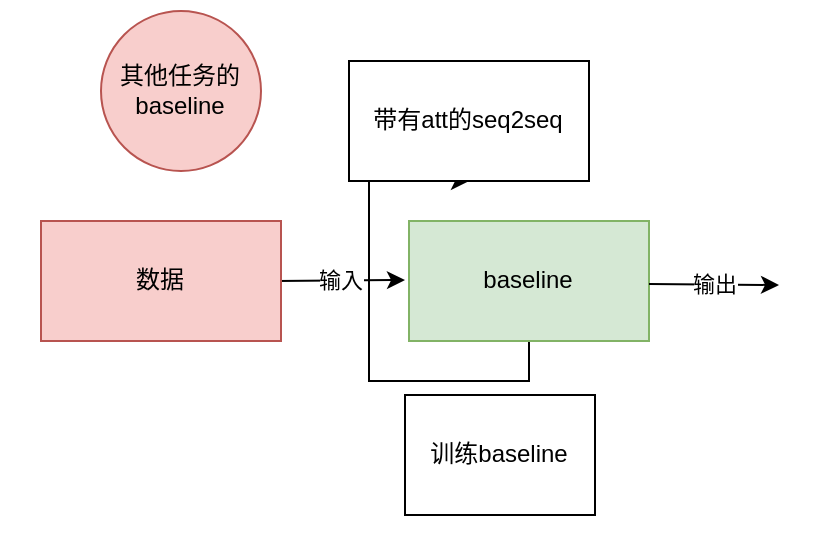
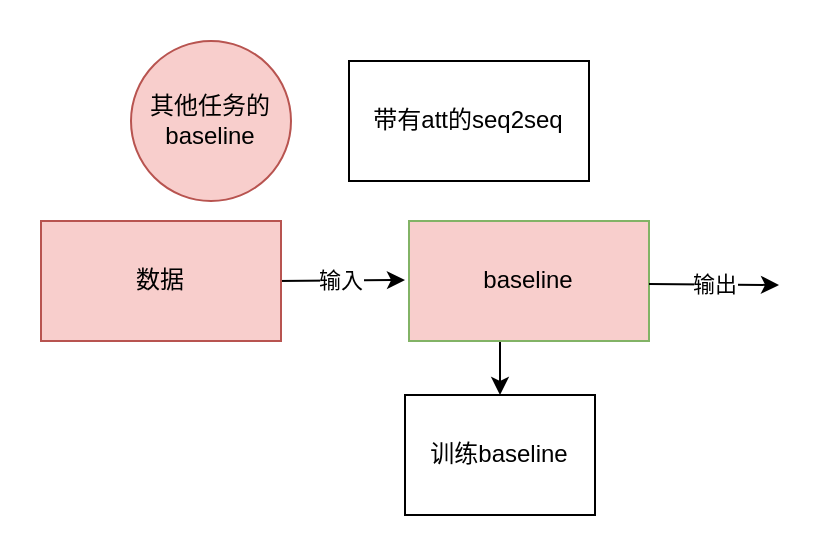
(181, 91) -> (211, 121)
(529, 281) -> (529, 281)
(369, 380) -> (500, 360)
